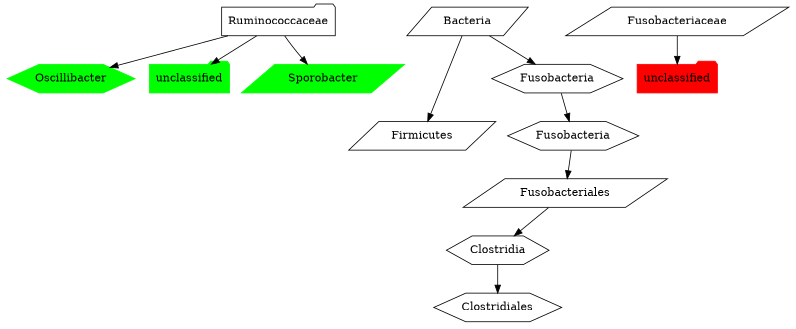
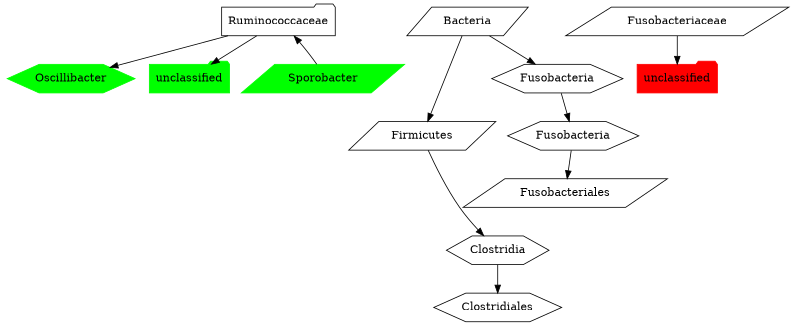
(293, 47) -> (308, 53)
(534, 219) -> (450, 192)
